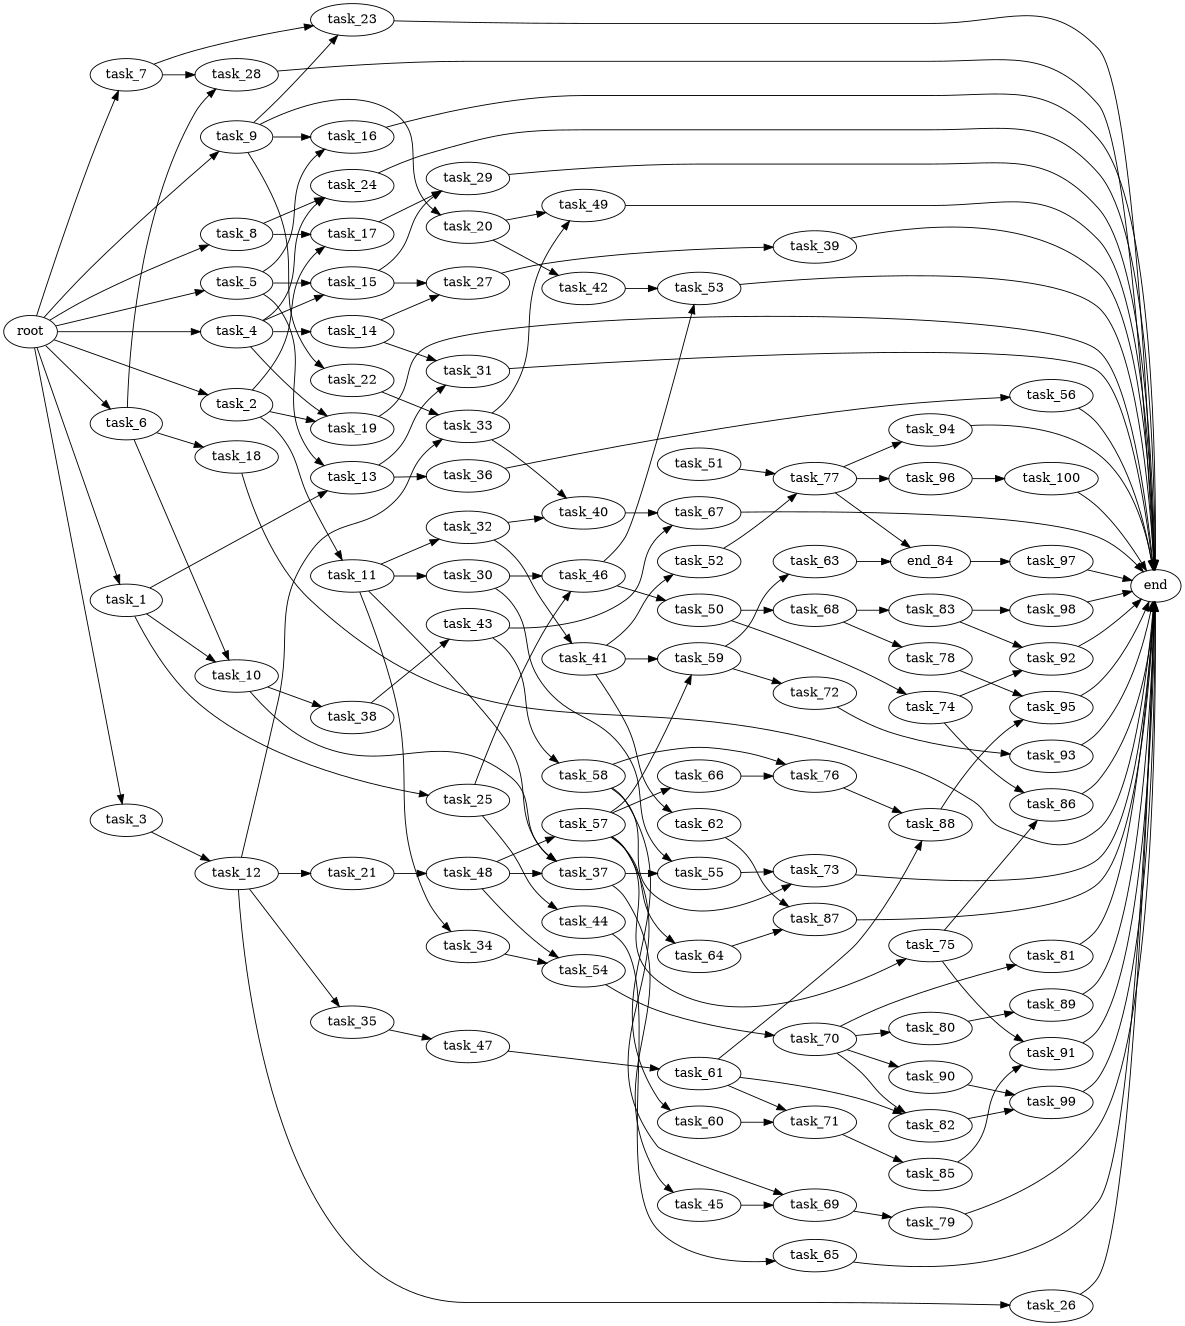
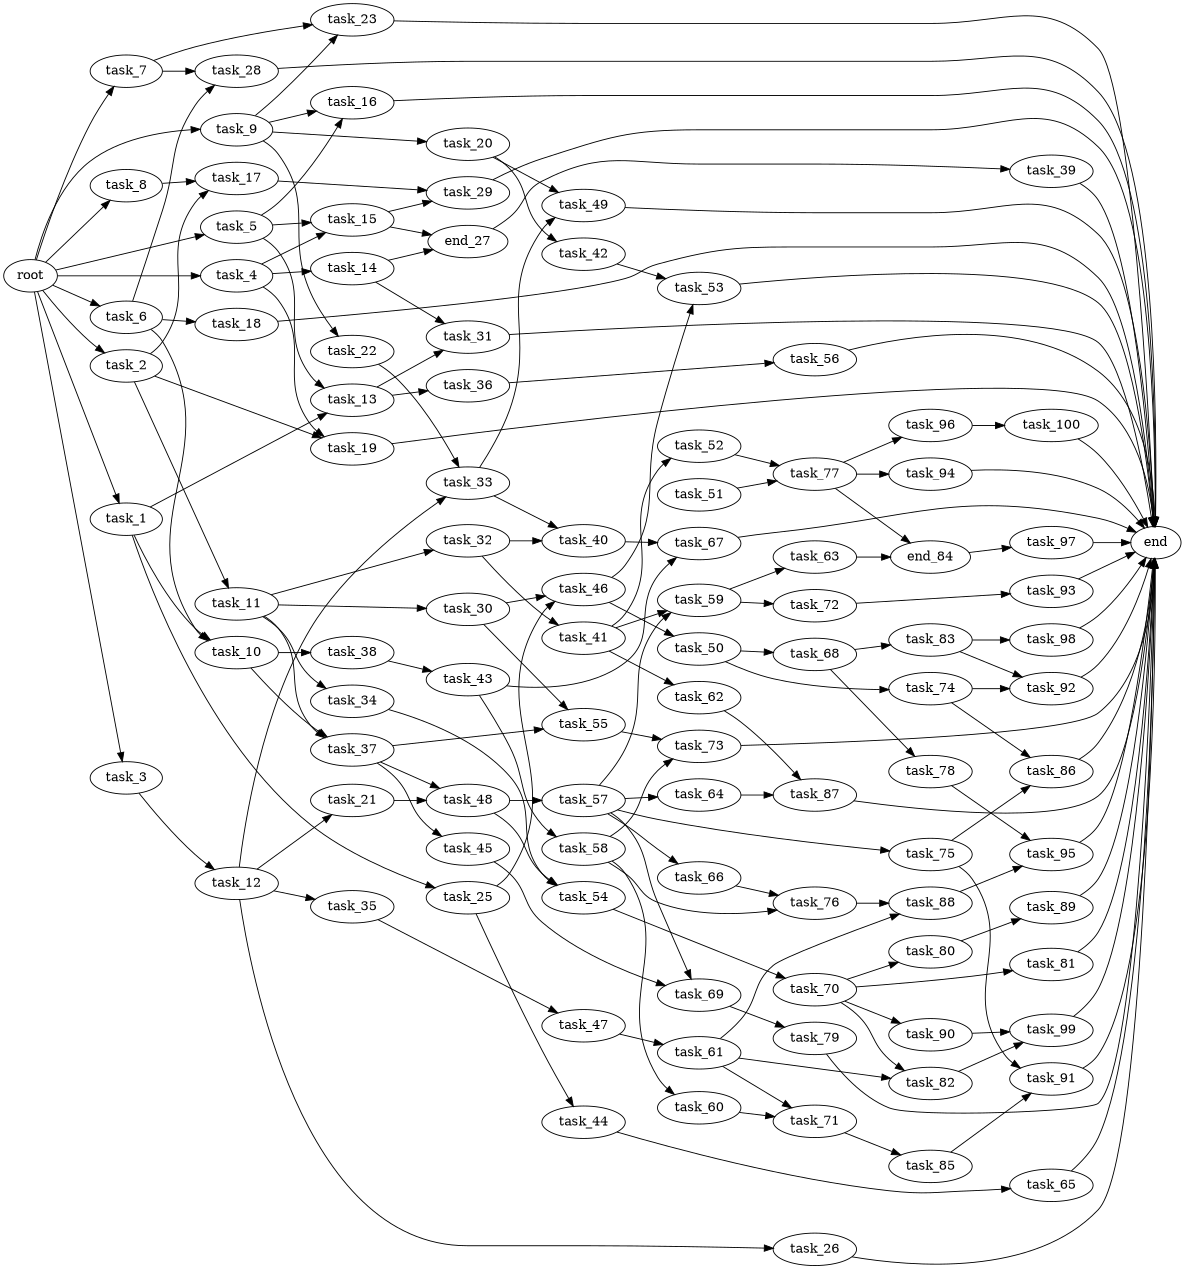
(352, 186) -> none
(468, 283) -> (468, 242)
(518, 873) -> (406, 773)
